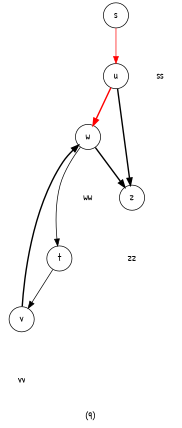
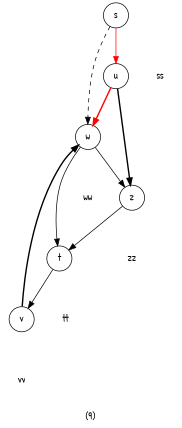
none -> (93, 70)
(108, 164) -> (108, 164)
none -> (98, 226)
none -> (66, 319)
